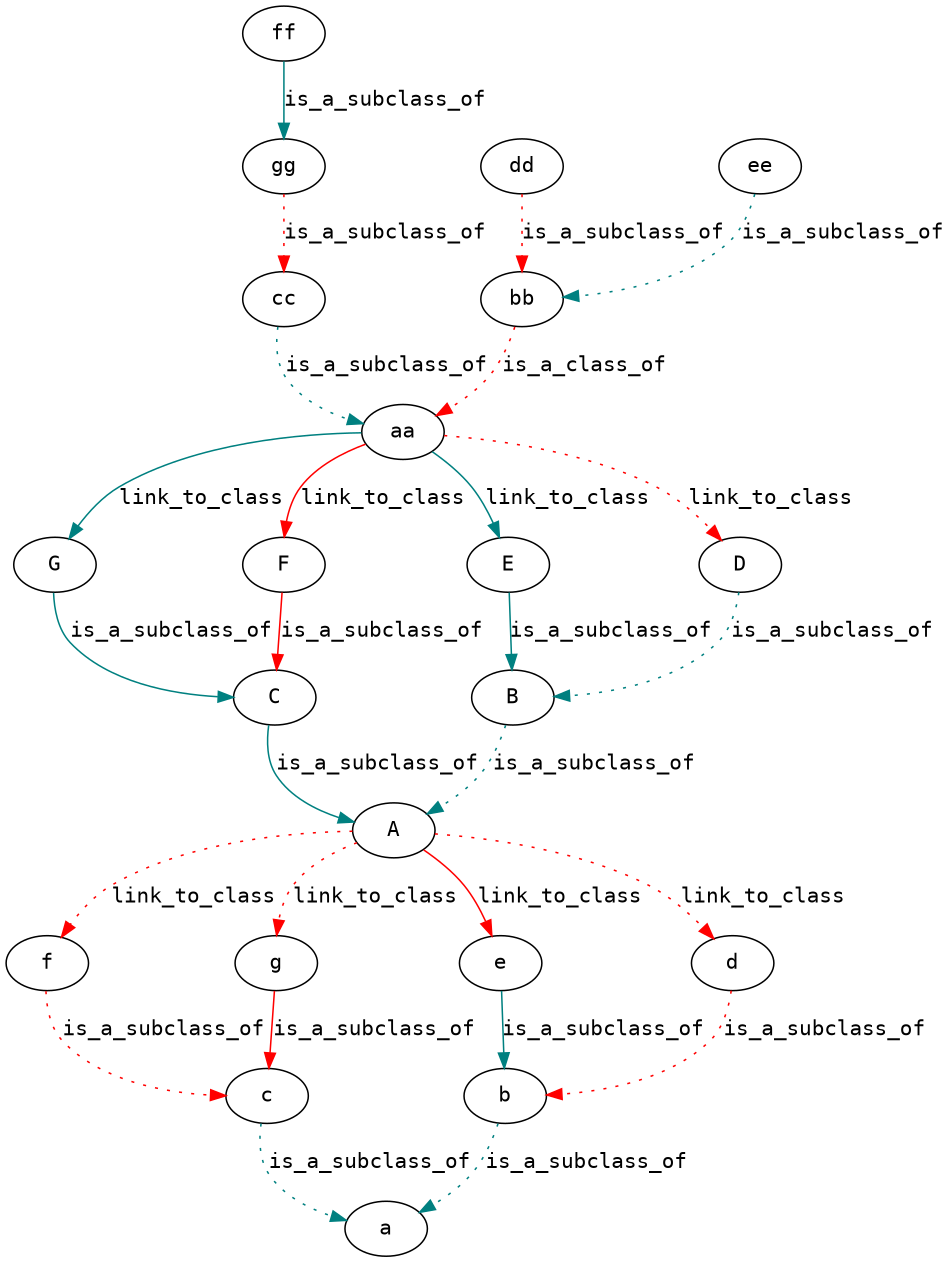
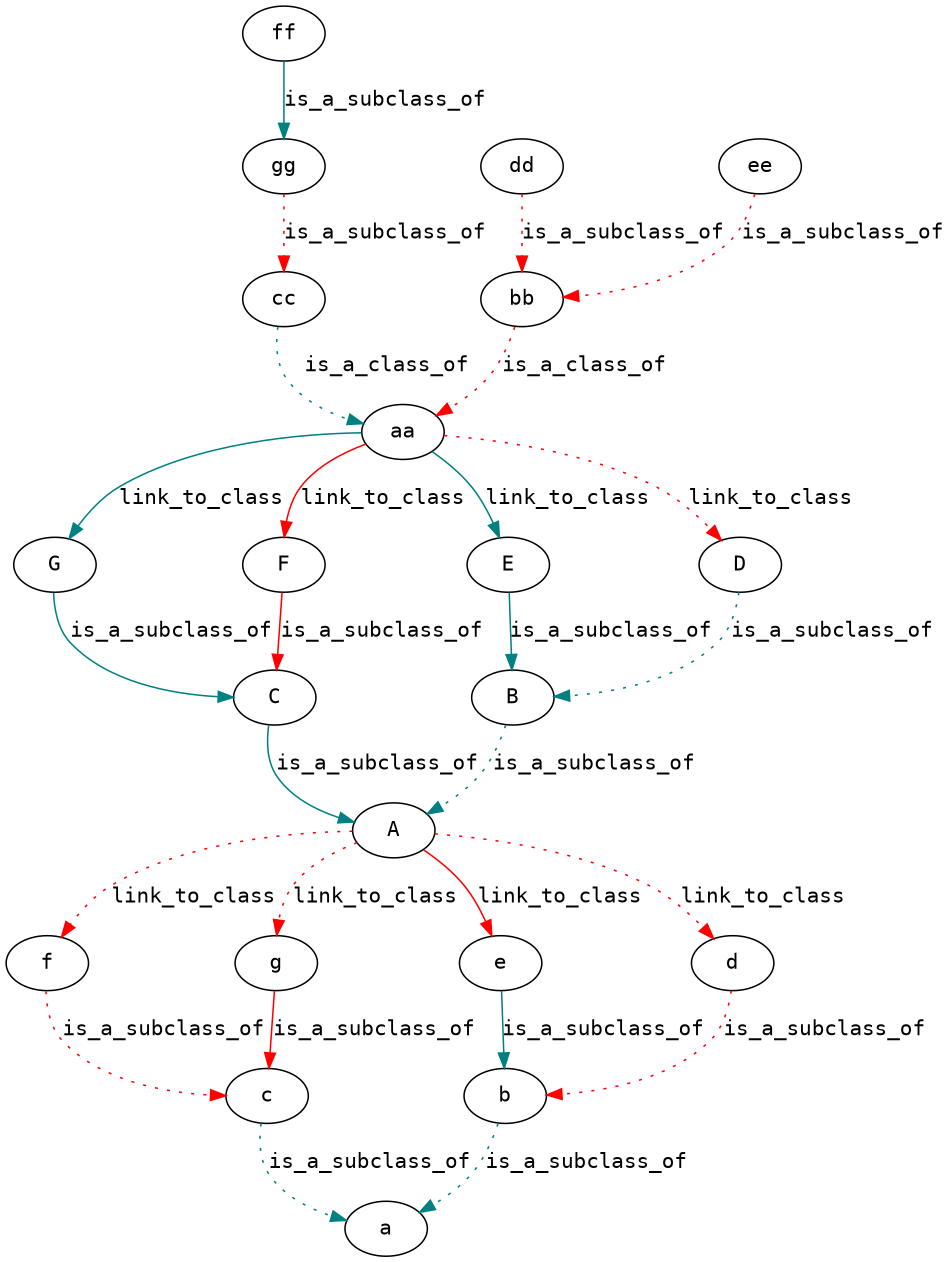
(684, 270) -> (684, 270)
(387, 366) -> (387, 366)
